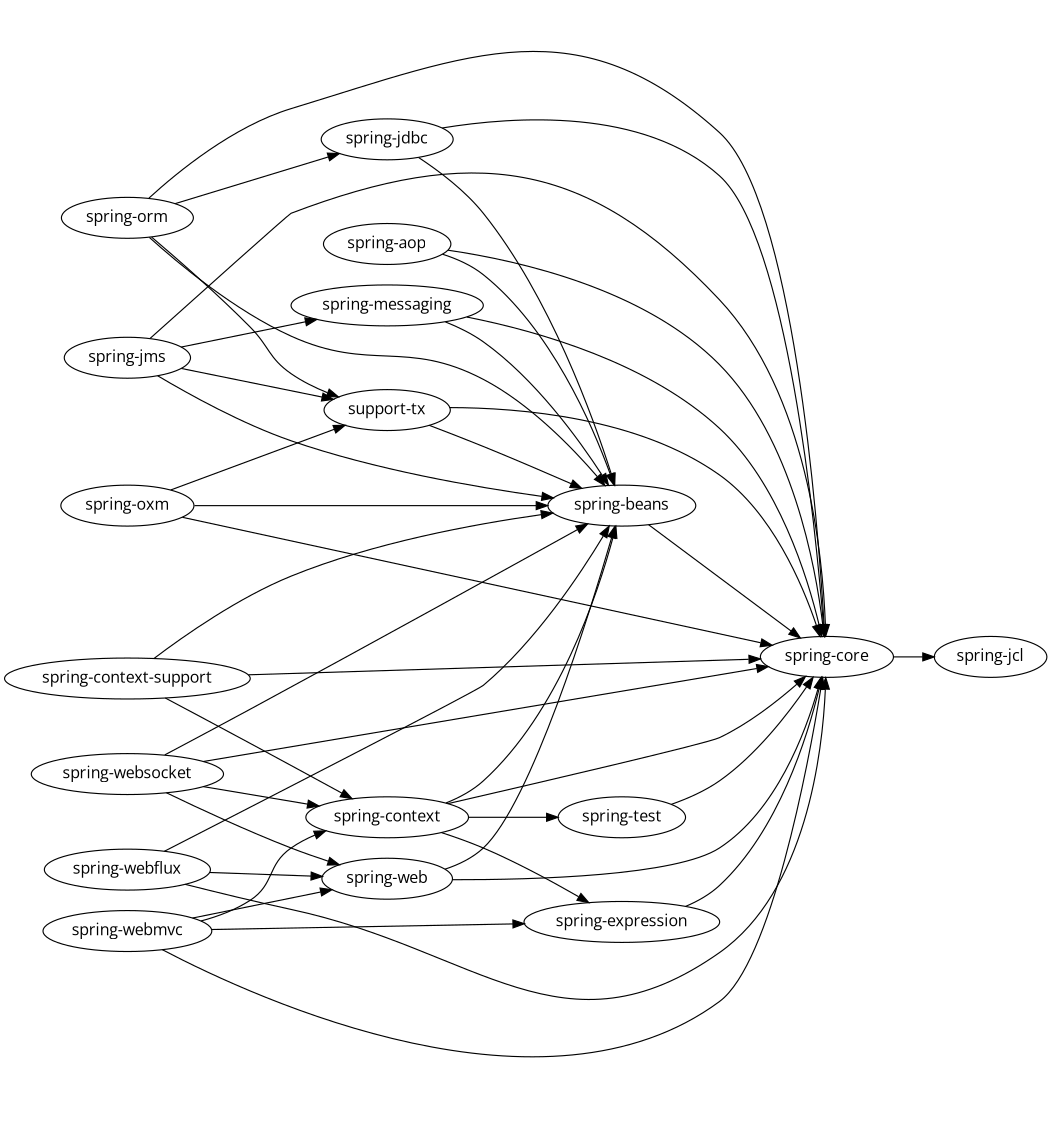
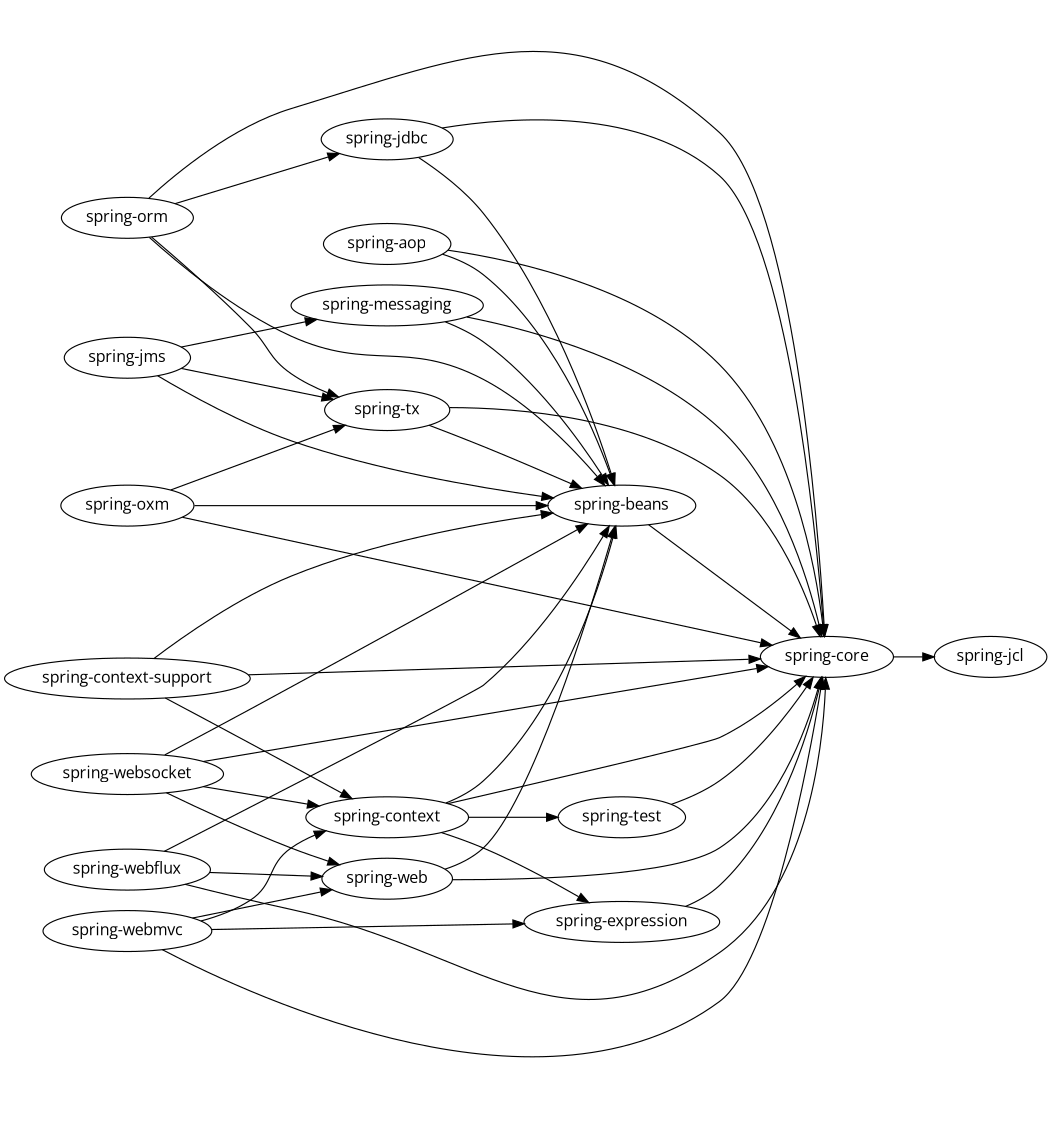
(597, 204) -> none
(387, 410) -> (387, 410)
